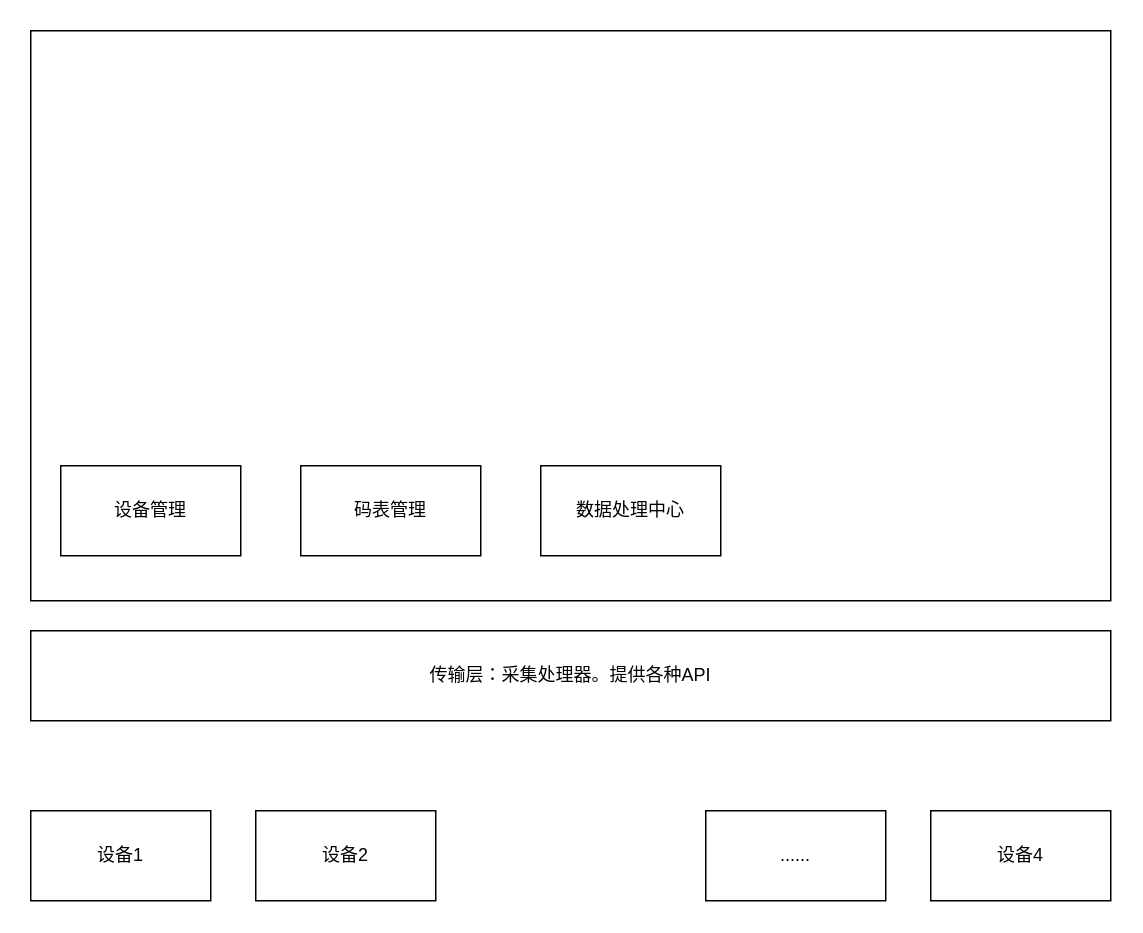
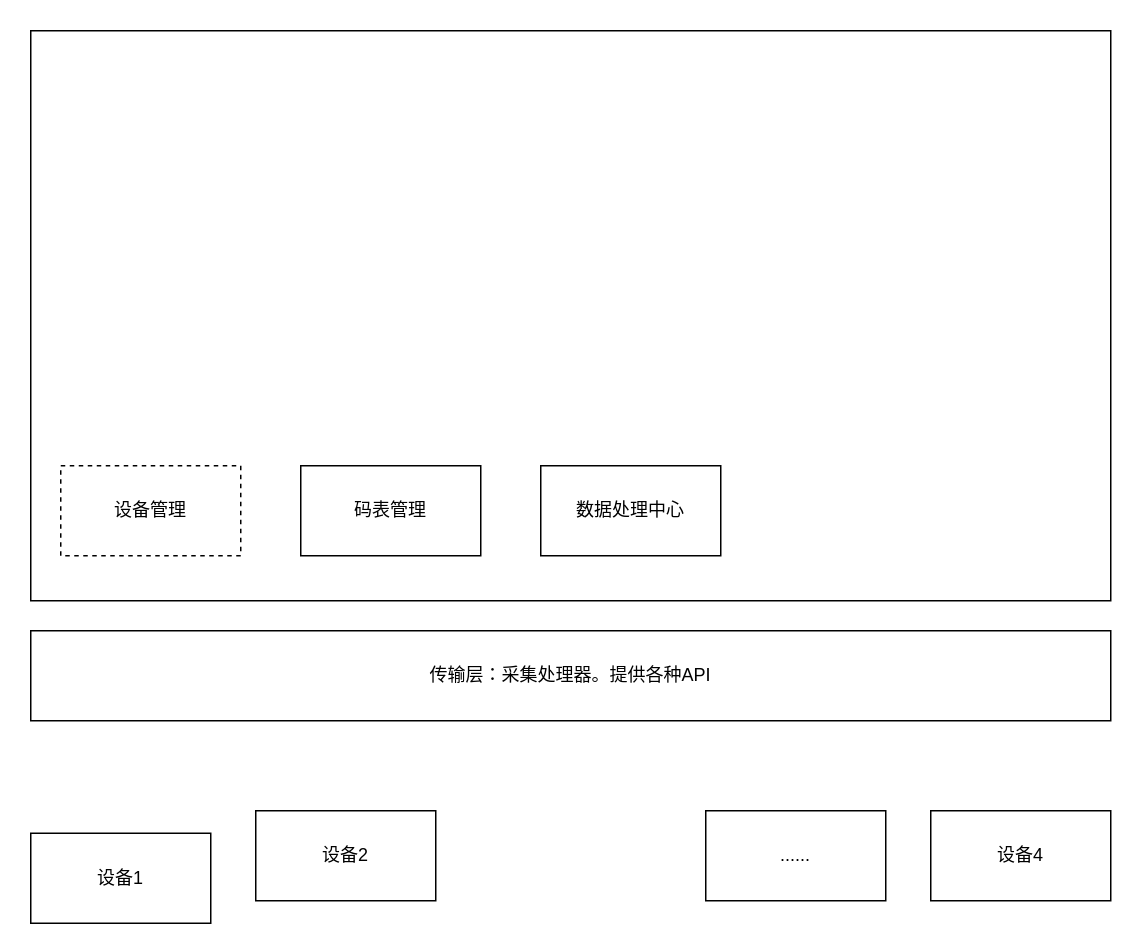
(151, 511) -> (151, 511)
(121, 856) -> (121, 878)
